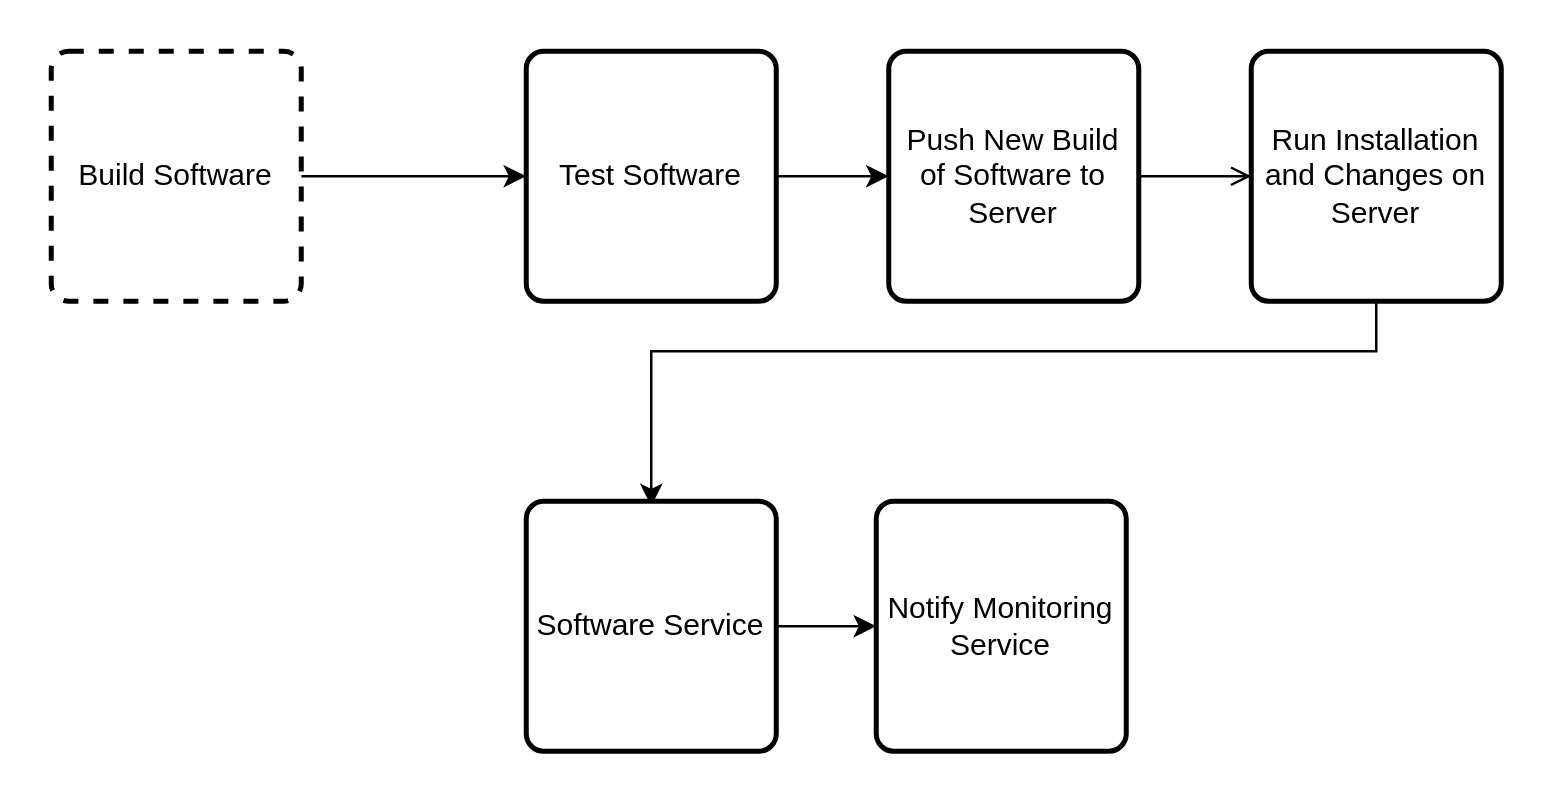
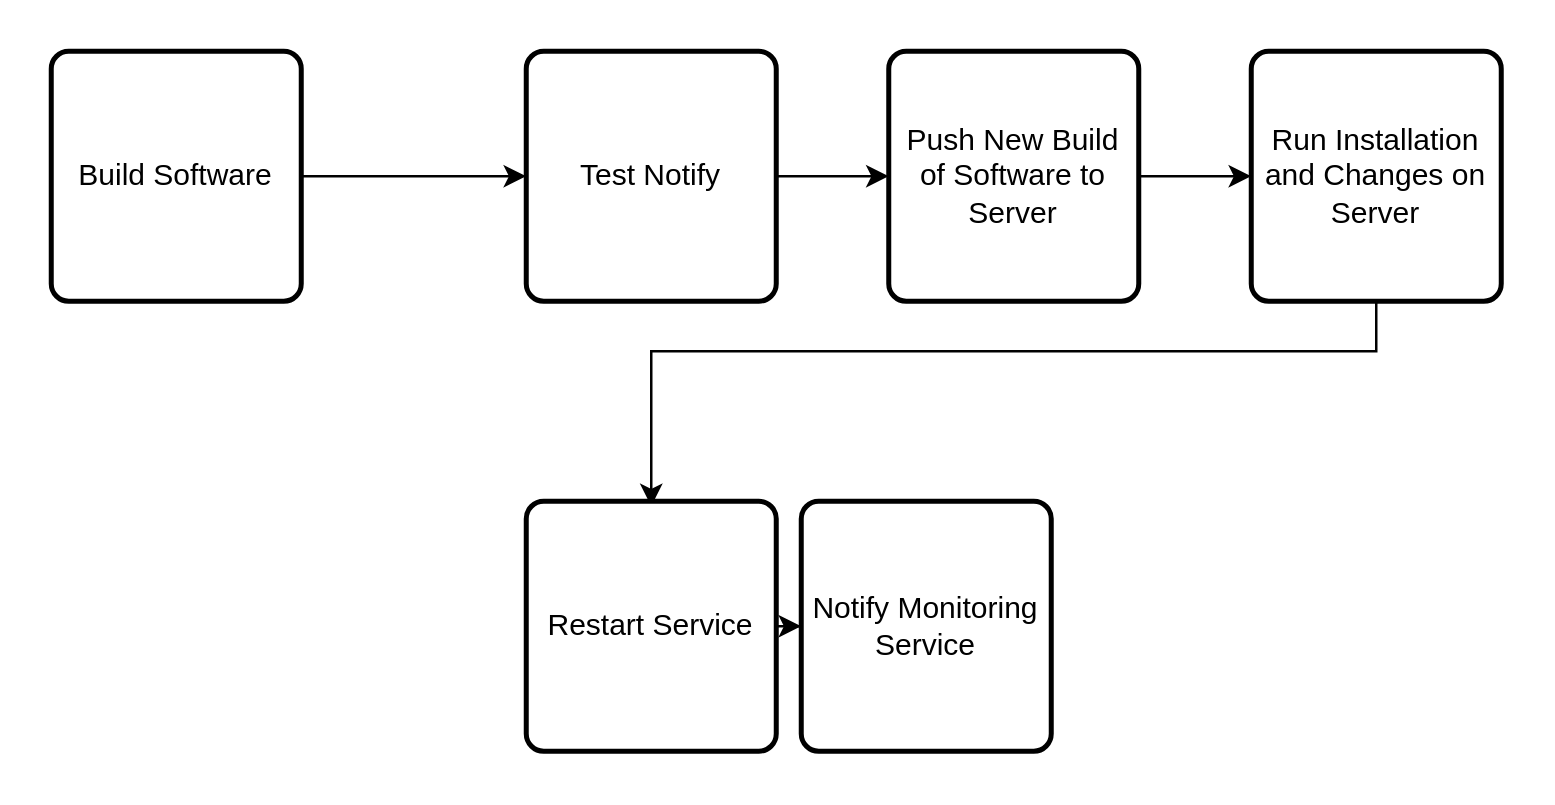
(176, 176) -> (176, 176)
(651, 176) -> (651, 176)
(1237, 176) -> (1233, 176)
(651, 626) -> (651, 626)
(1001, 626) -> (926, 626)
